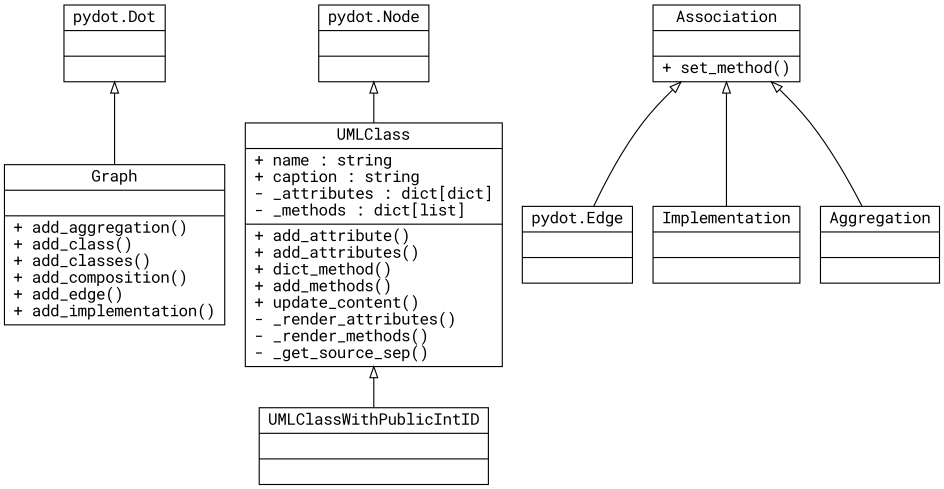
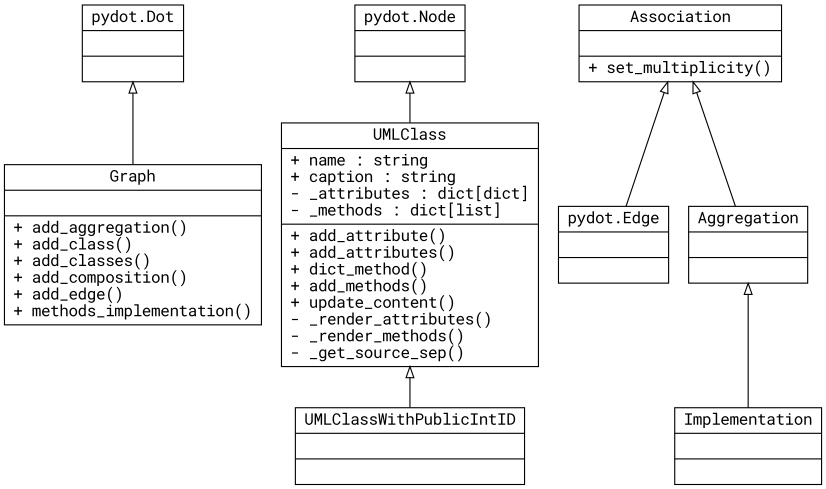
(726, 68) -> (680, 68)
(726, 150) -> (748, 351)
(115, 311) -> (133, 311)
